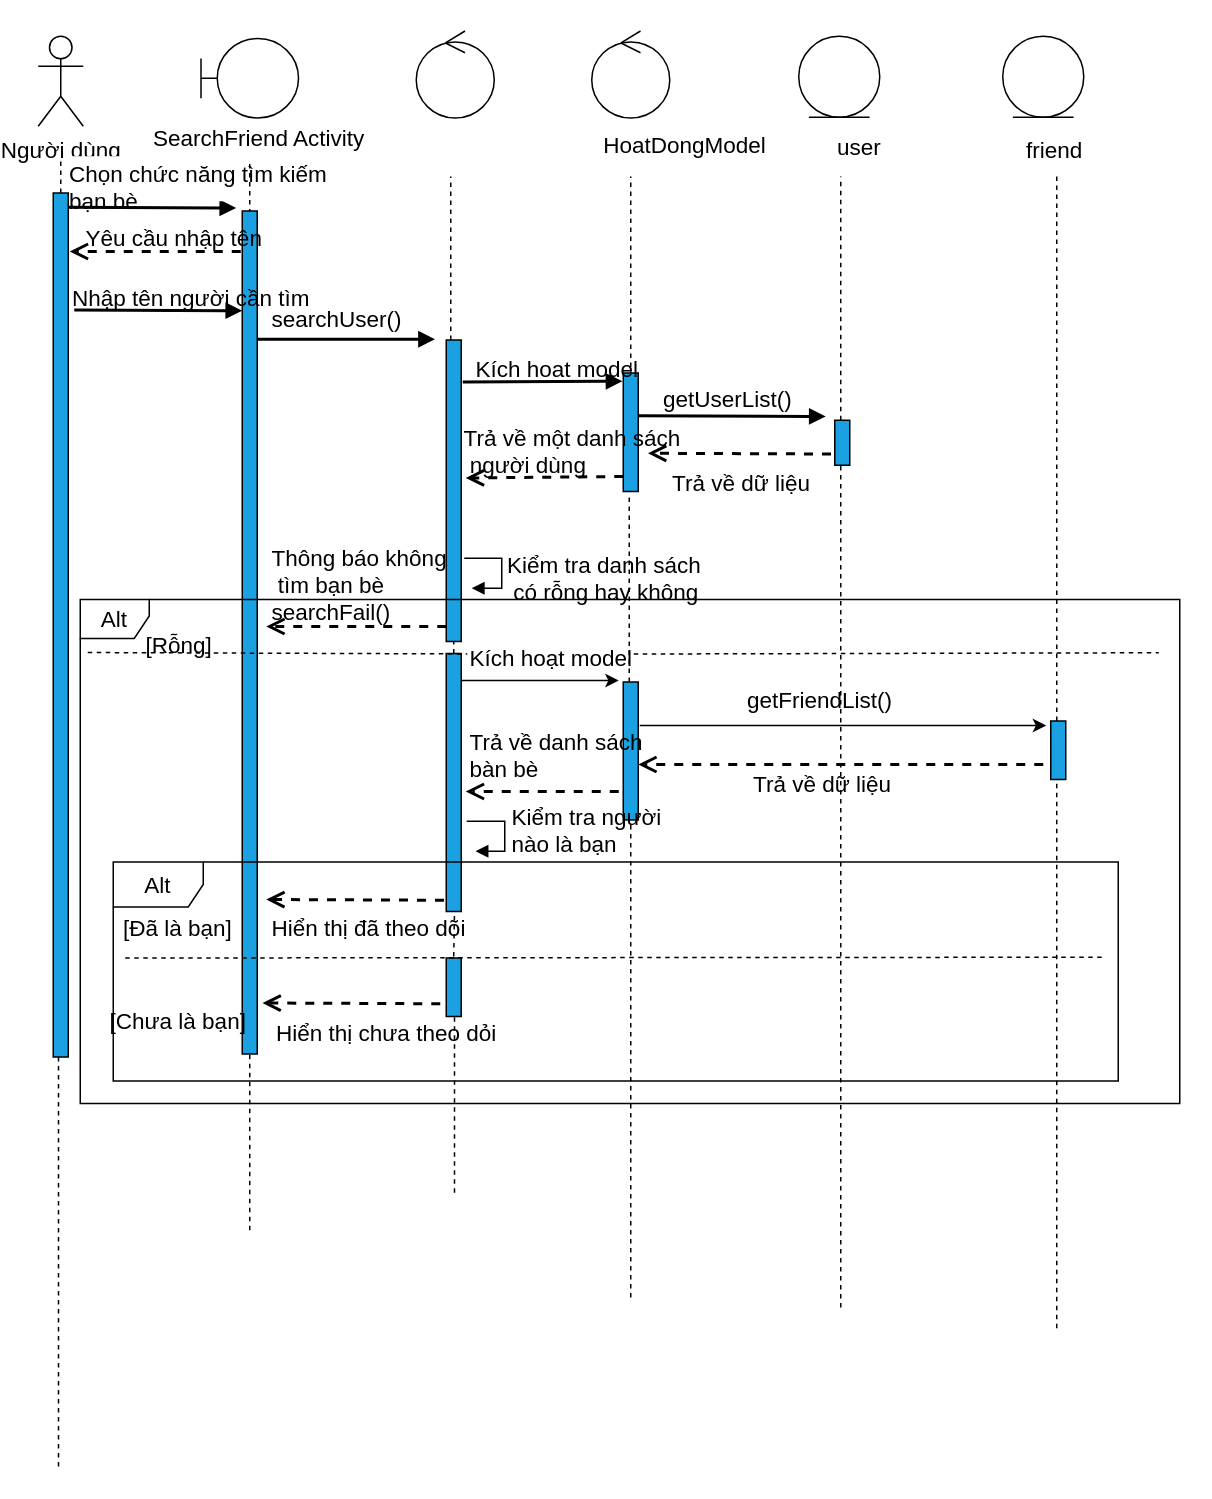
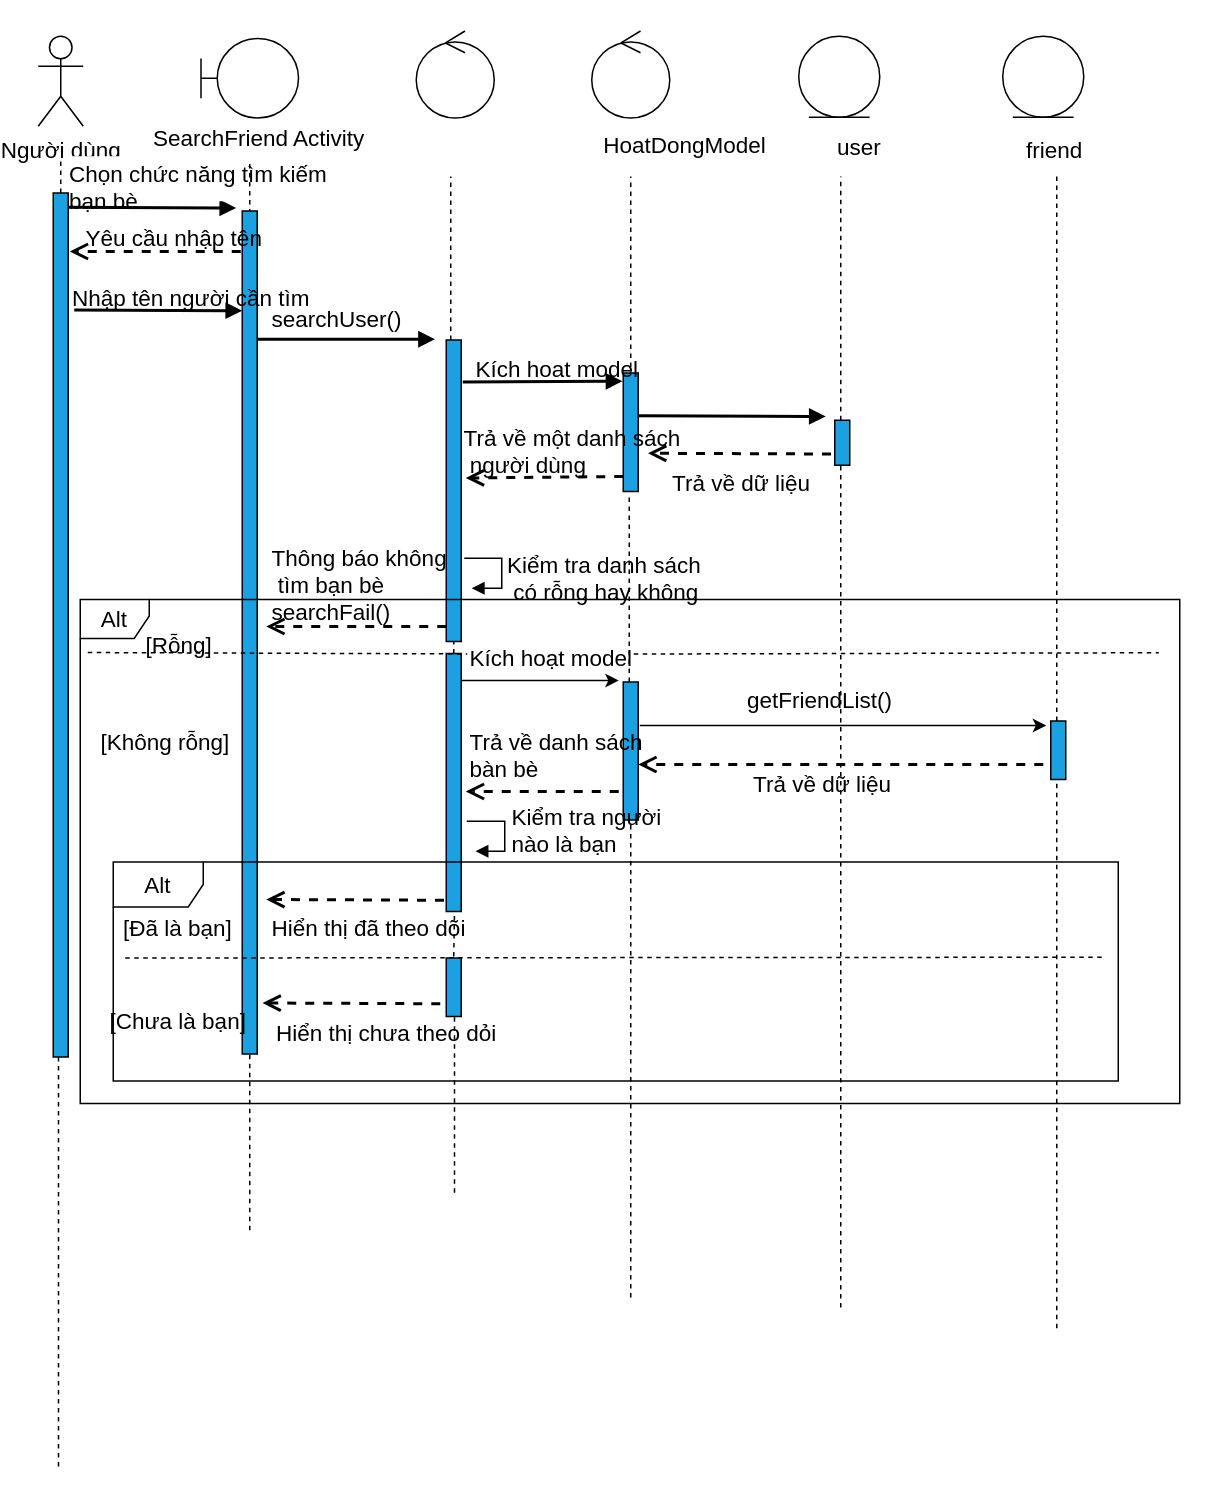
(721, 396) -> none
none -> (166, 737)
